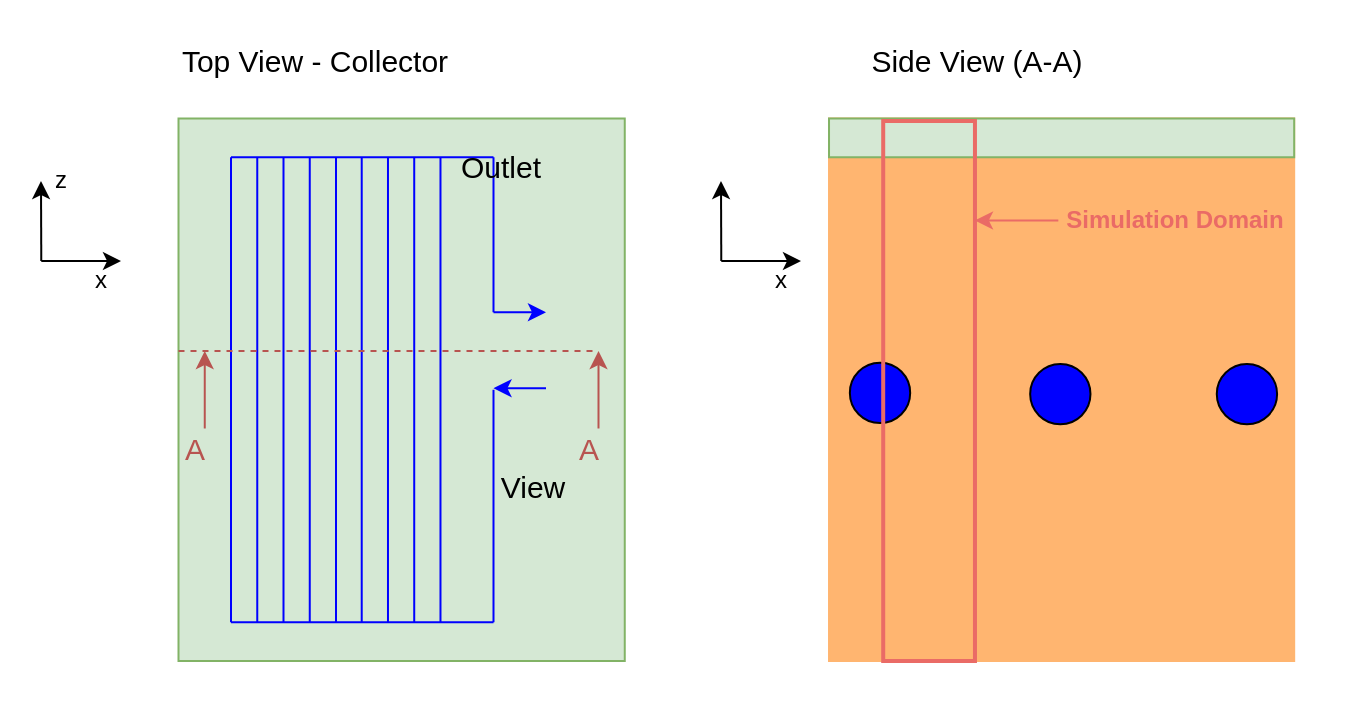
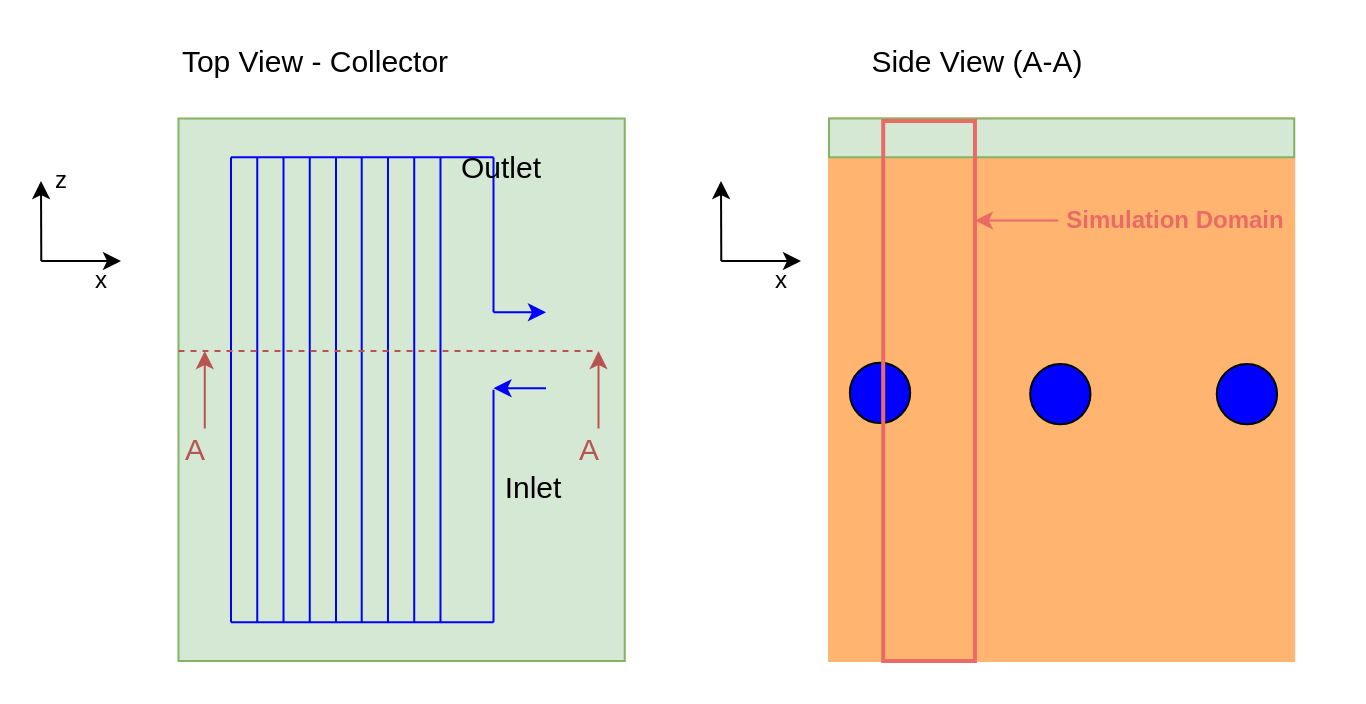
(534, 487) -> (534, 487)
